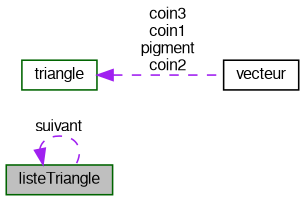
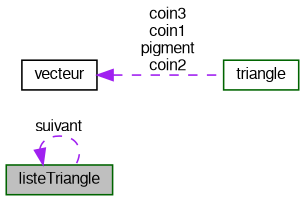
(168, 75) -> (168, 75)
